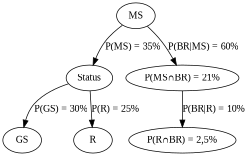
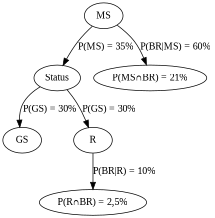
(182, 105) -> (93, 168)
(116, 109) -> (109, 109)
